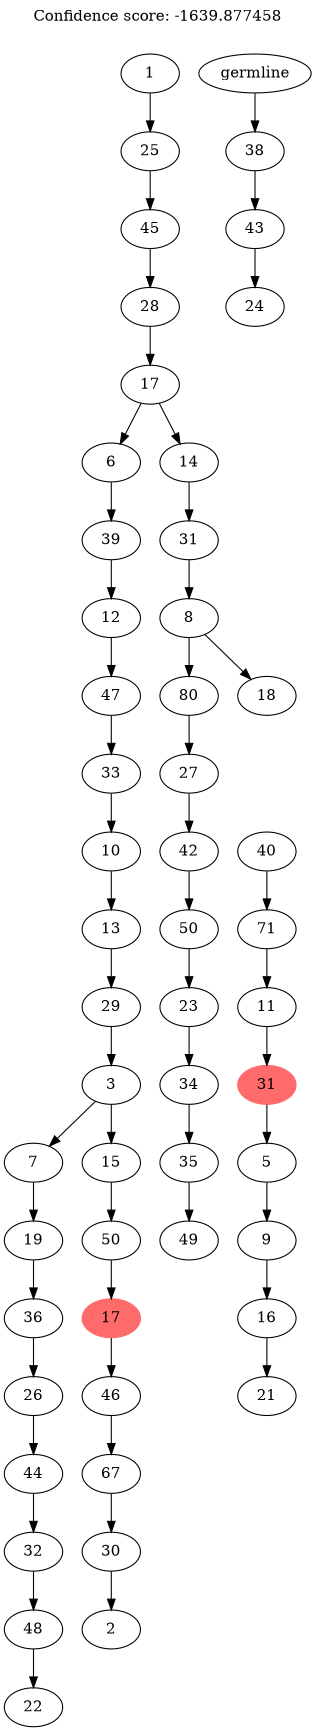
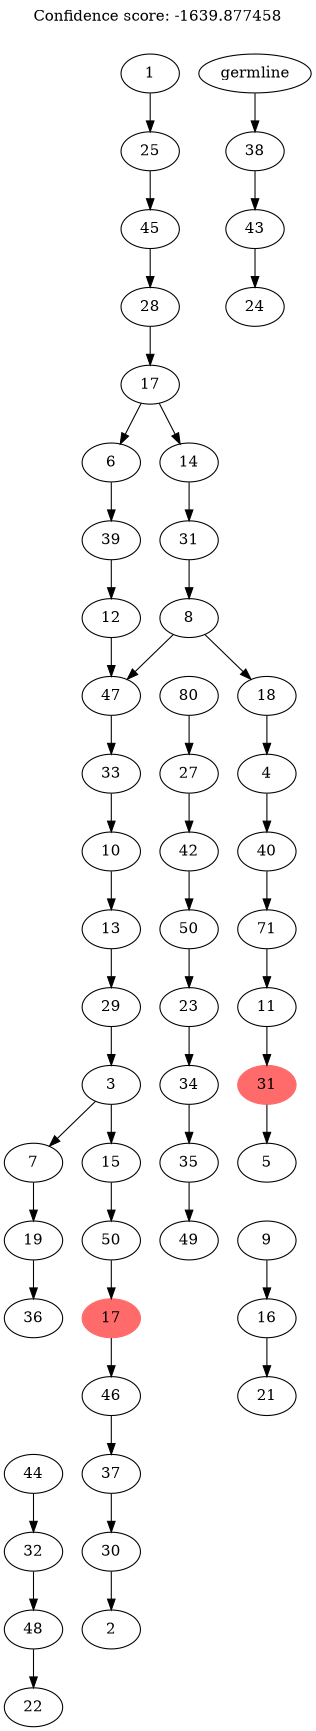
(189, 652) -> (154, 653)
none -> (267, 774)
(267, 1196) -> none
(33, 1396) -> none
(111, 1474) -> (111, 1474)
